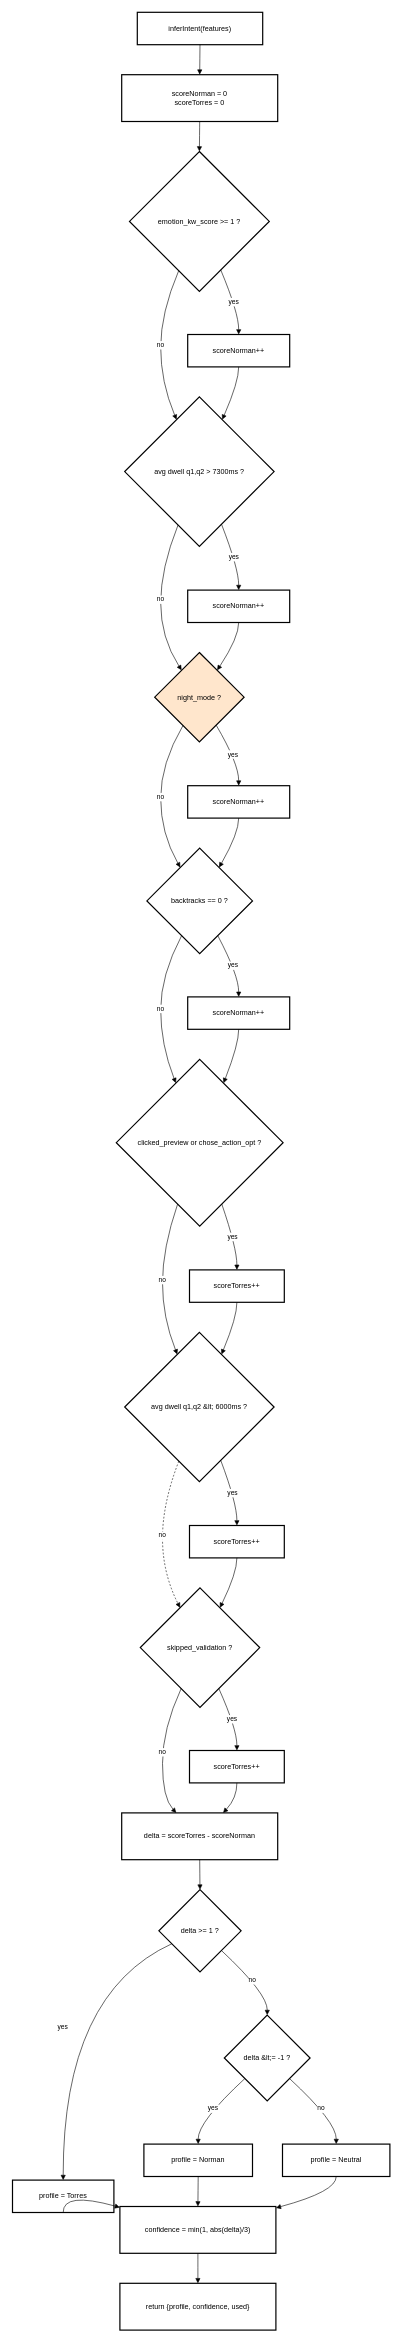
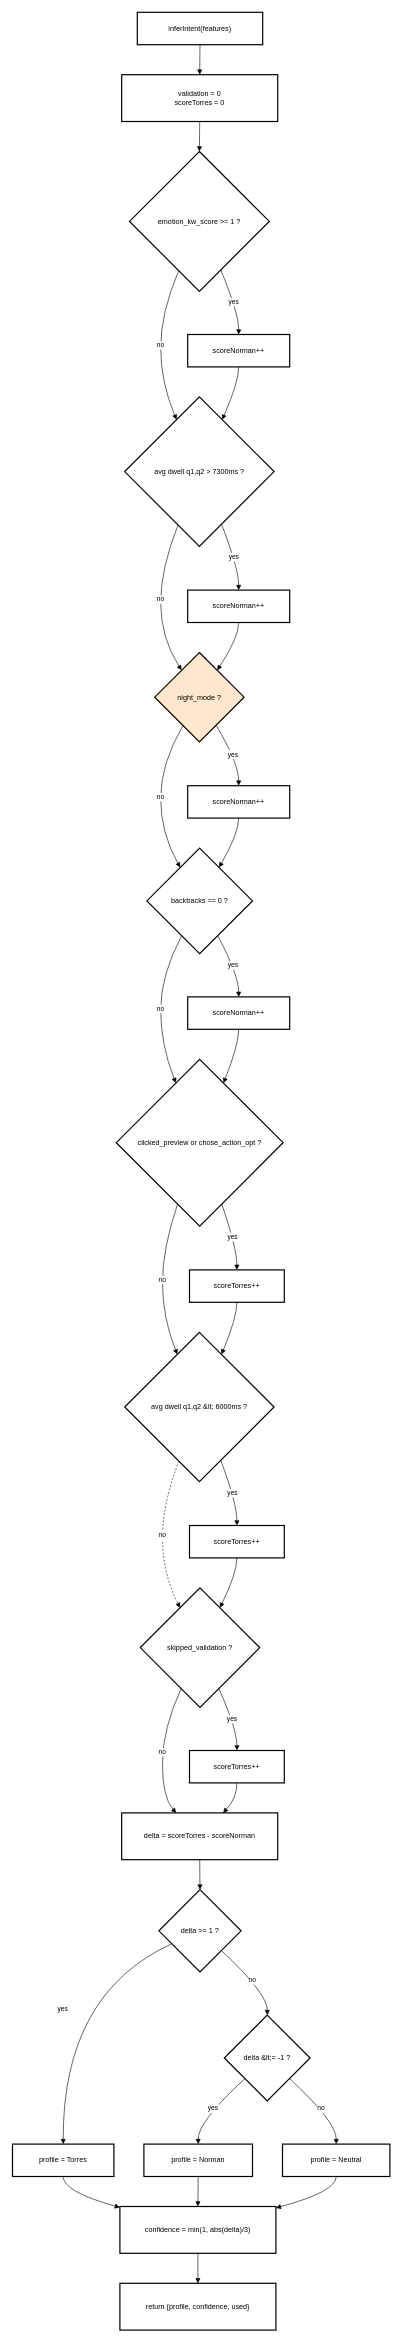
(200, 98) -> (200, 98)
(63, 2196) -> (63, 2160)
